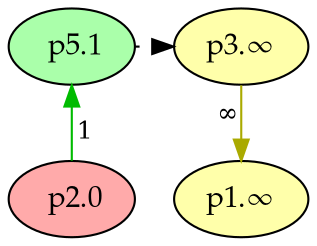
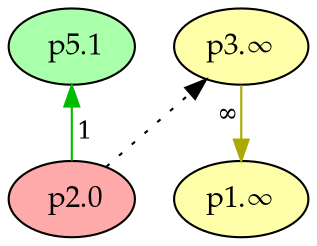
(144, 47) -> (148, 130)
